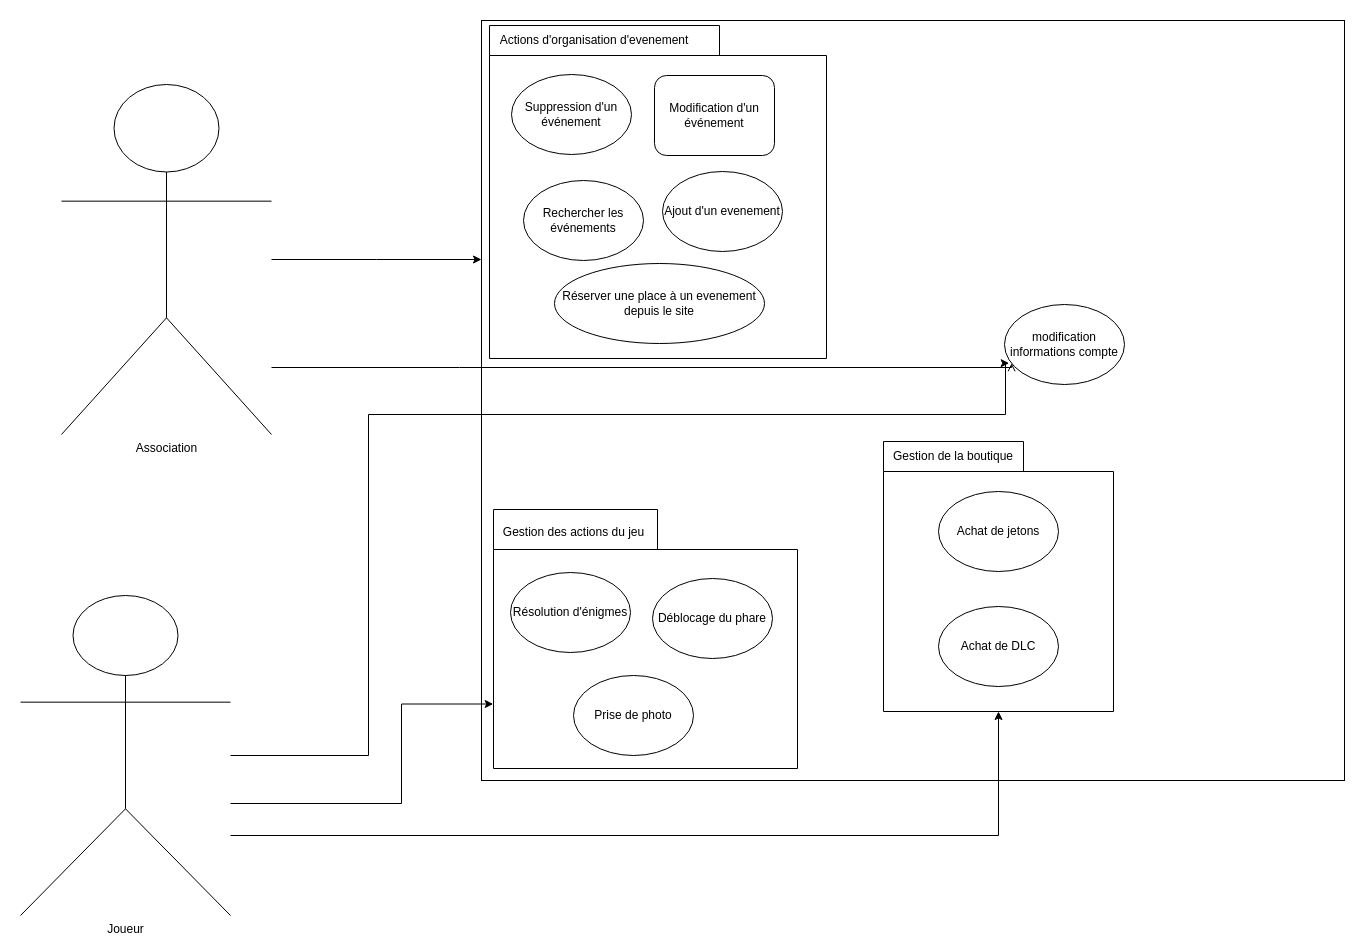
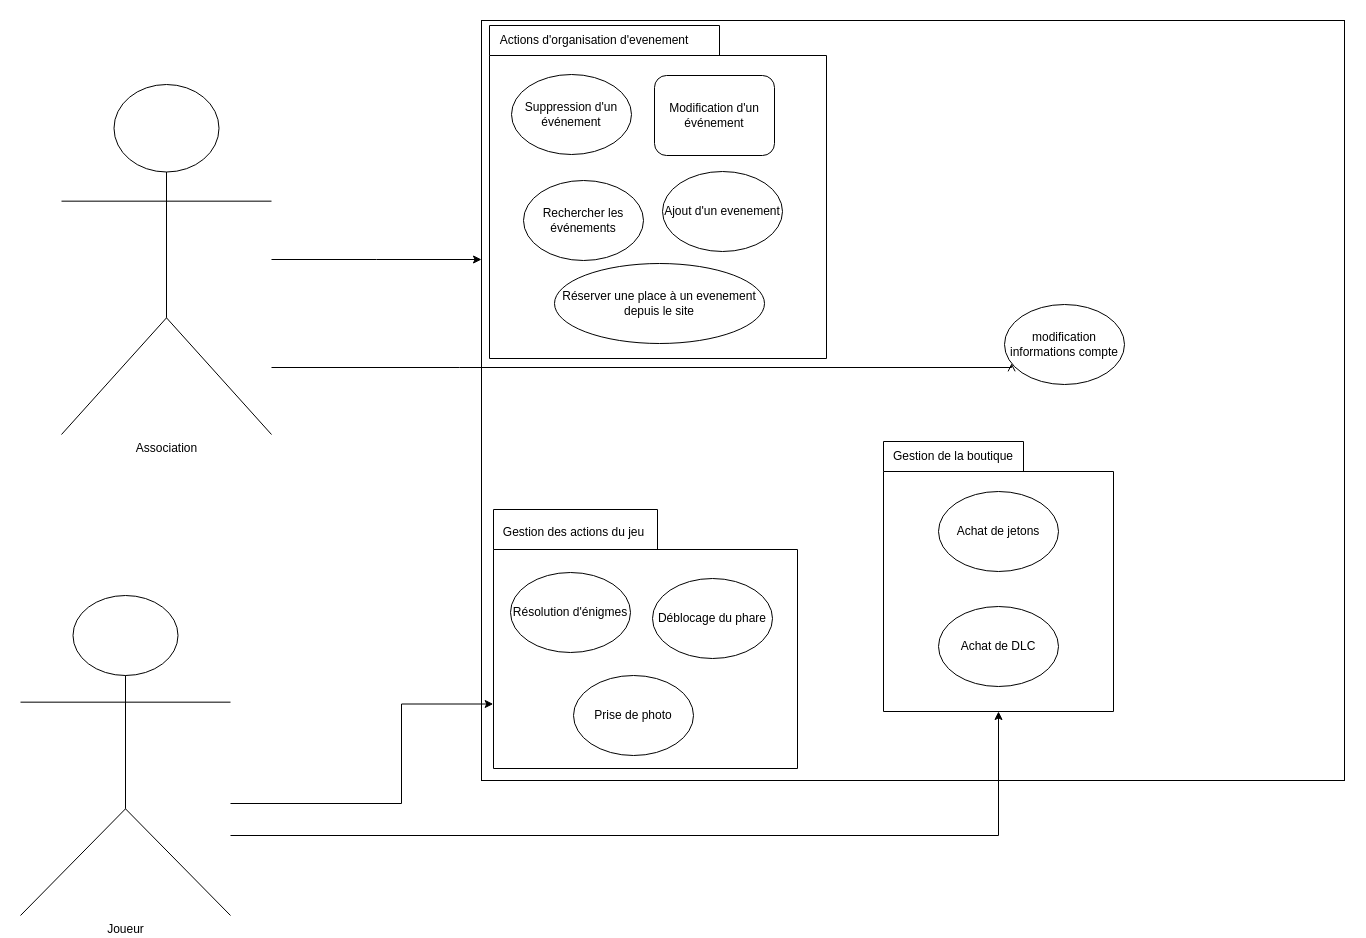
(474, 415) -> none
